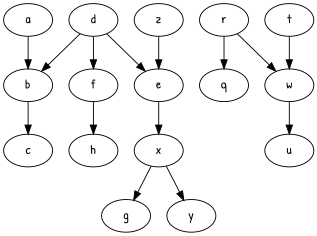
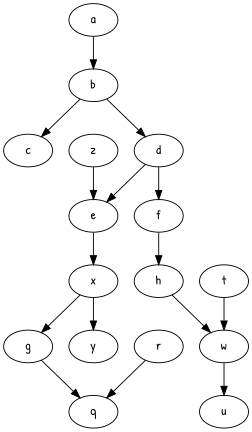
(64, 49) -> (123, 115)
(253, 49) -> (188, 311)
none -> (57, 376)
